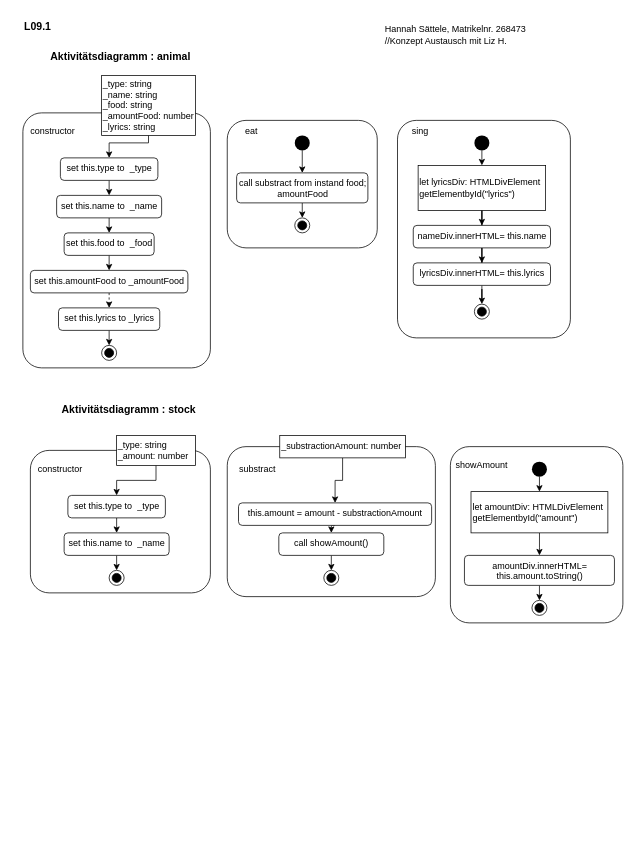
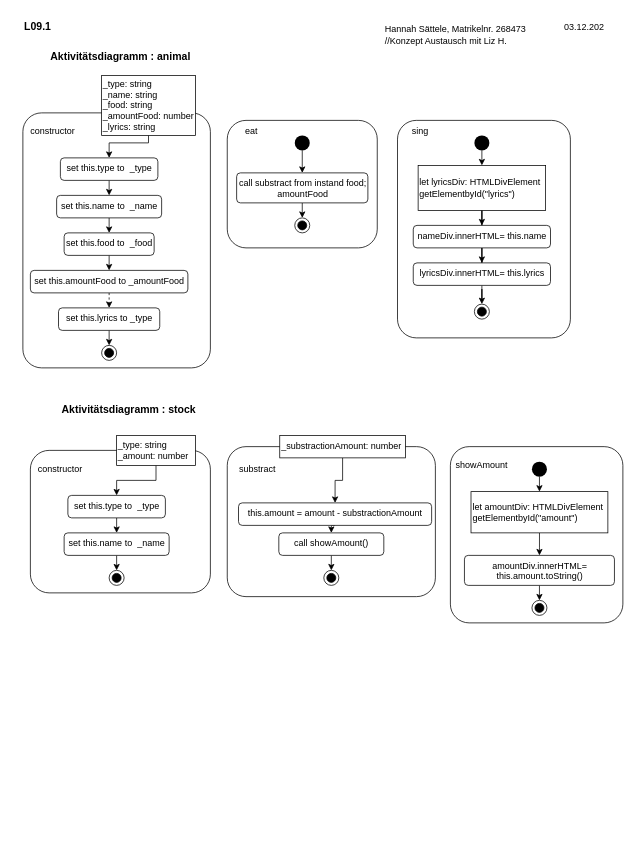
none -> (585, 27)
(110, 319) -> (110, 319)
